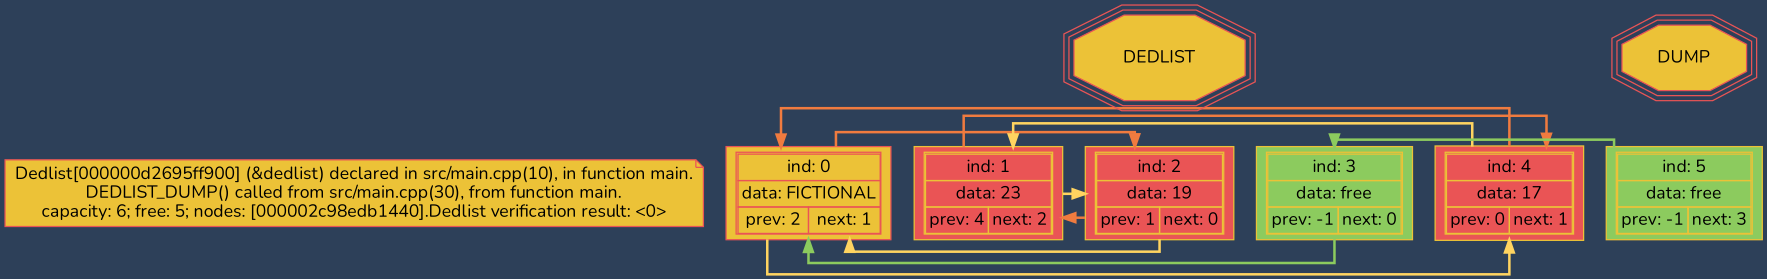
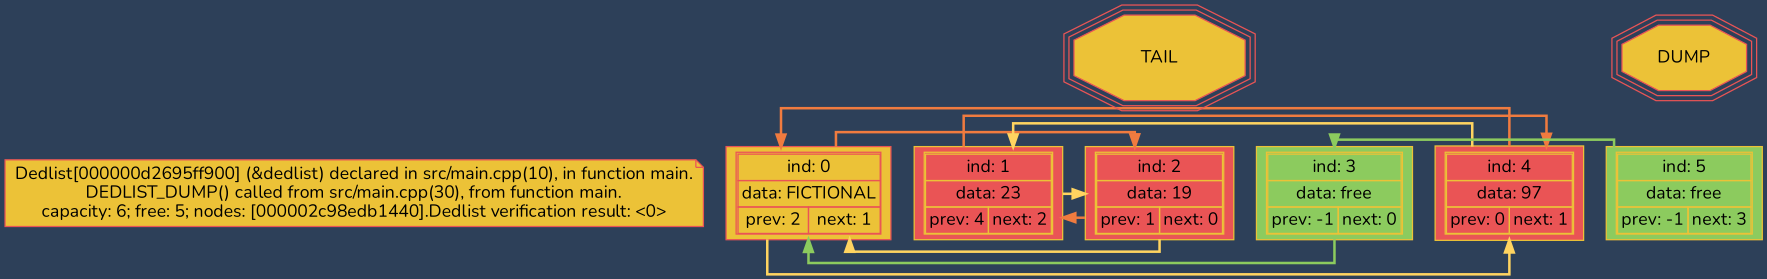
(1160, 58) -> (1160, 58)
(1509, 193) -> (1509, 193)
